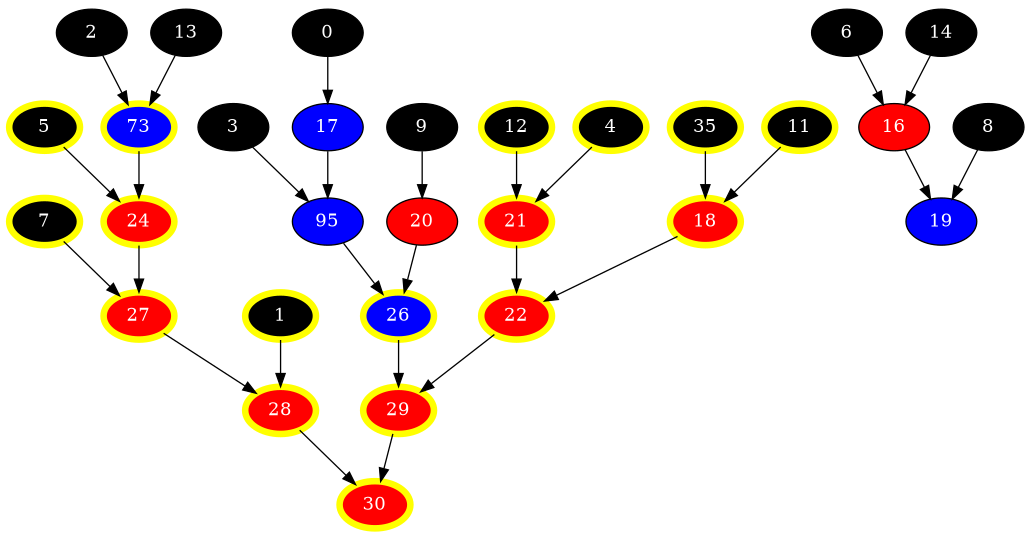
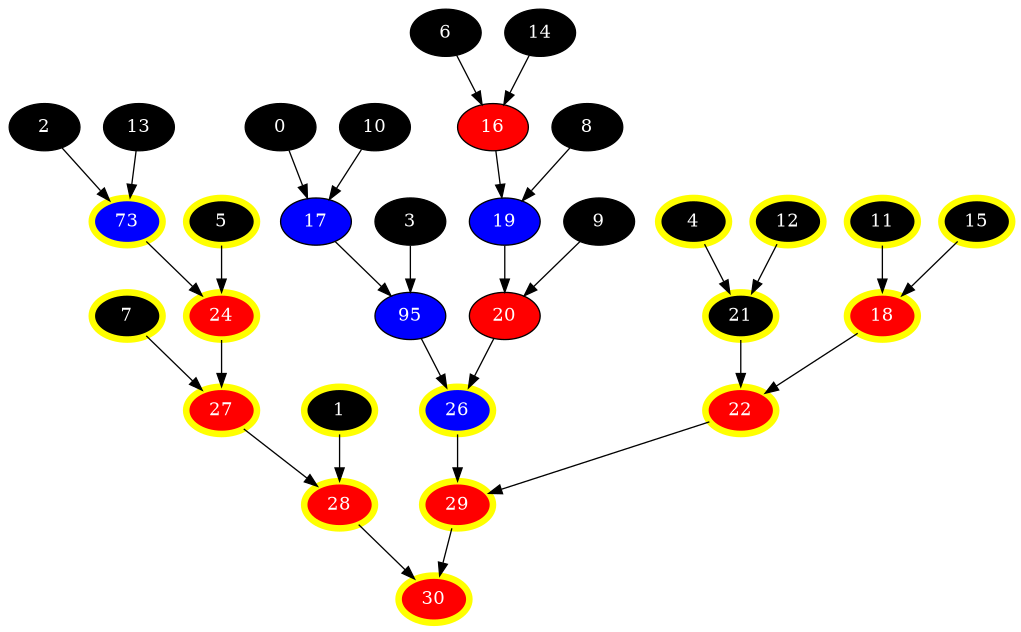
none -> (375, 127)
(705, 127) -> (977, 222)
(517, 222) -> (741, 316)
none -> (505, 262)
